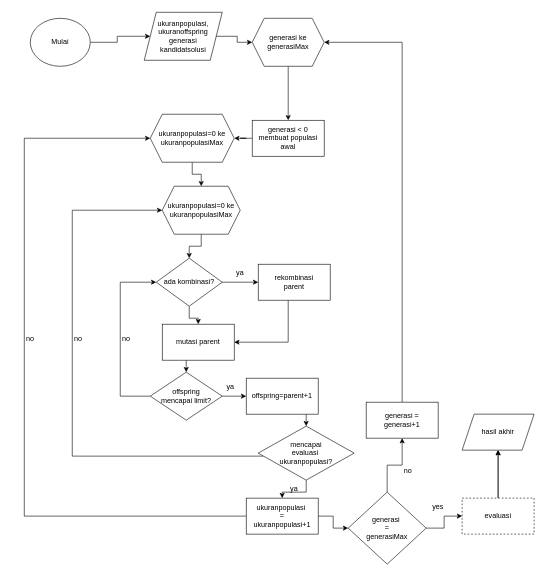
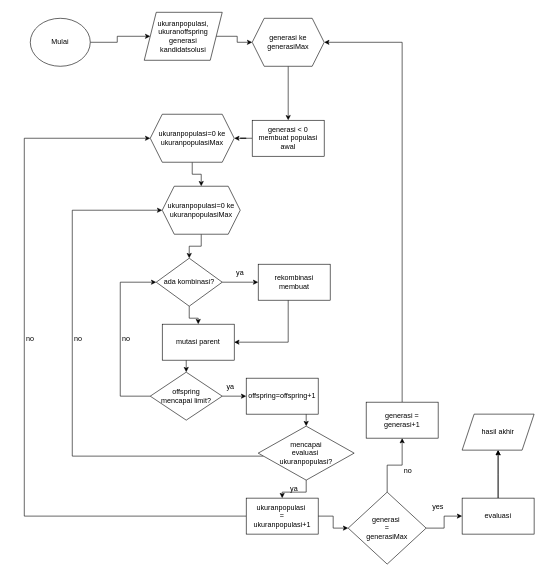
(294, 282) -> (294, 282)
(282, 396) -> (282, 396)
(498, 516) -> (498, 516)
